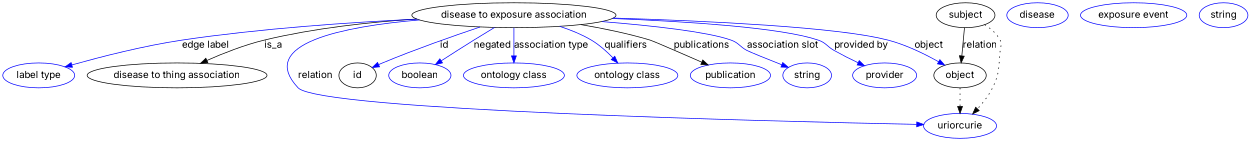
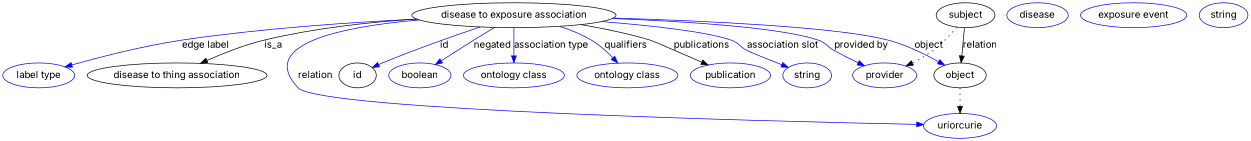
(999, 66) -> (937, 48)
